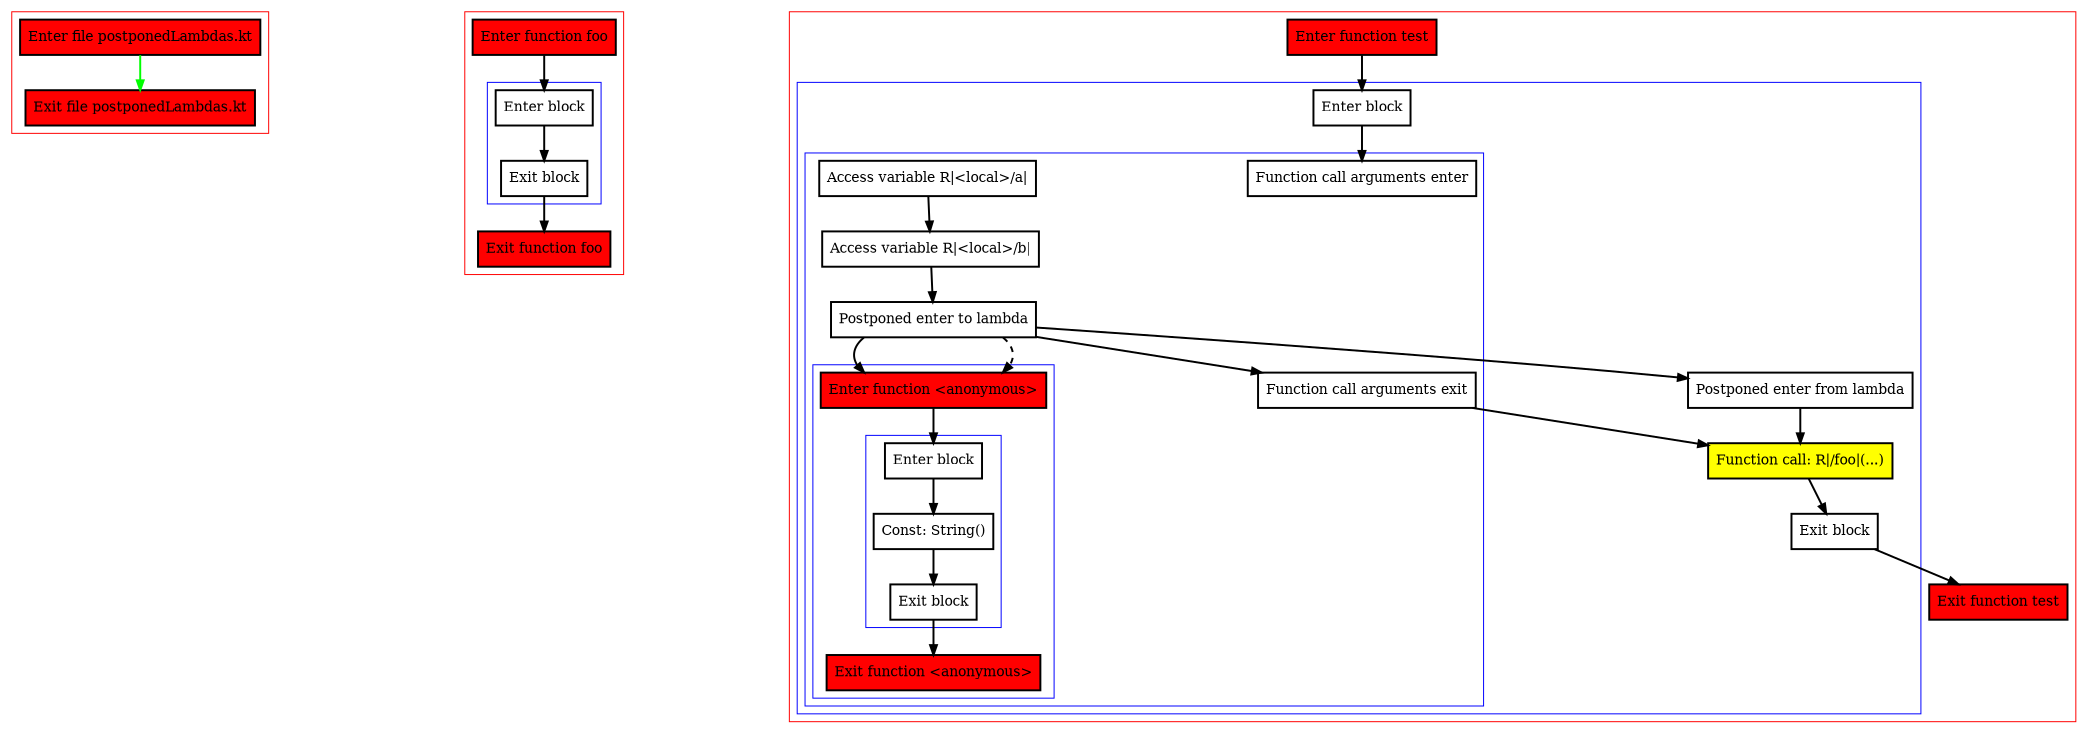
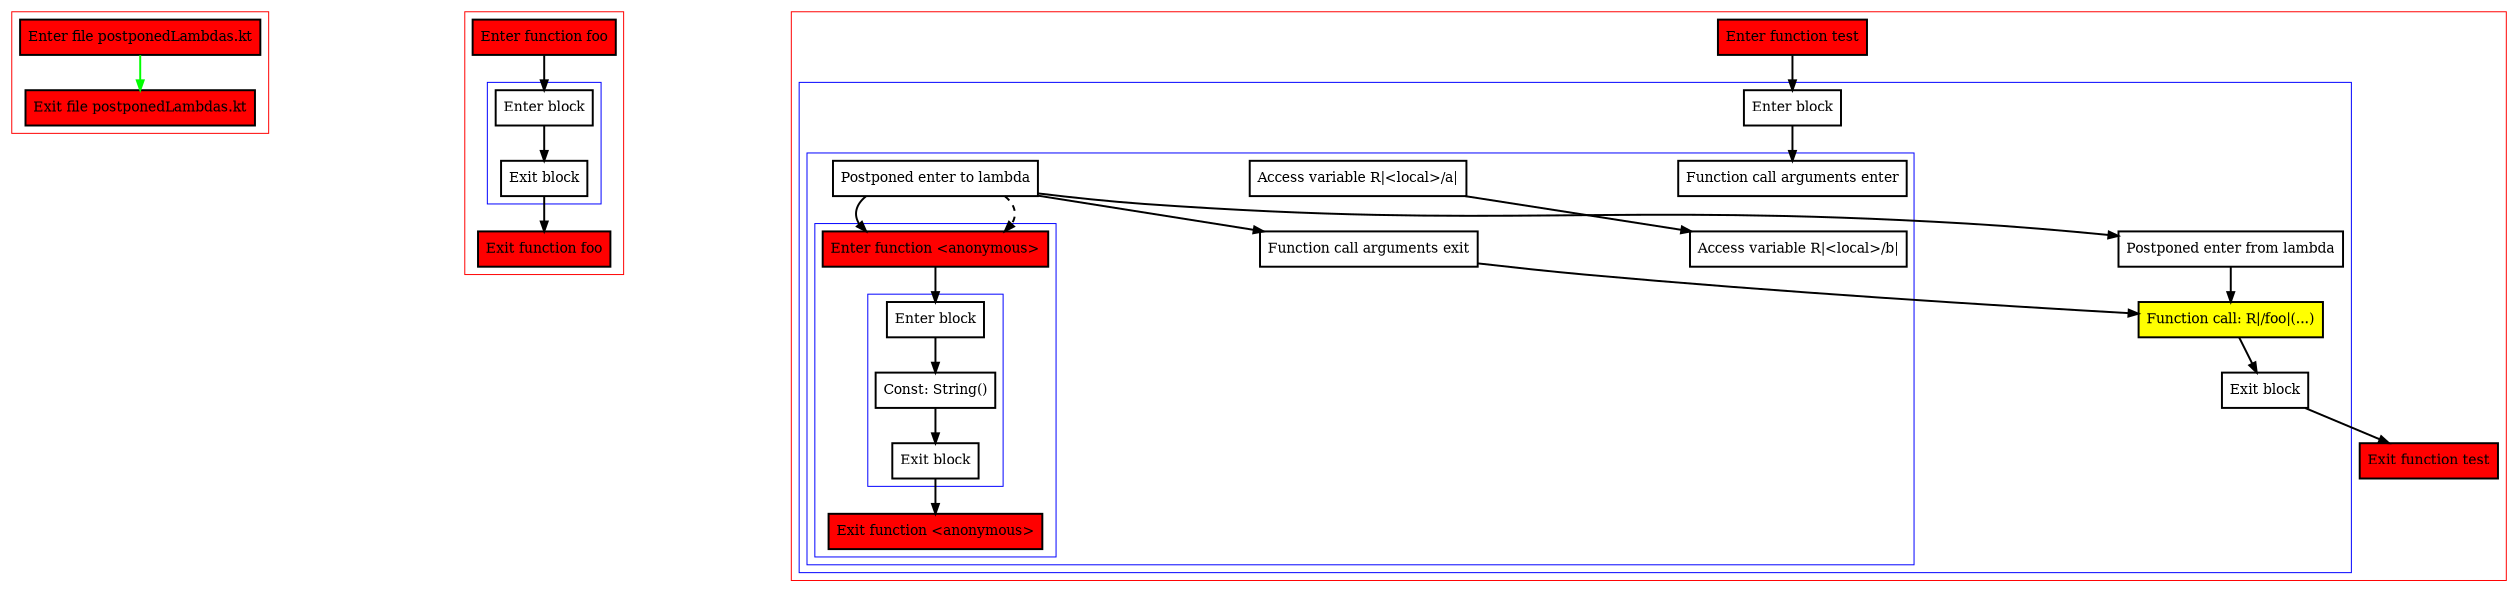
(932, 280) -> none
